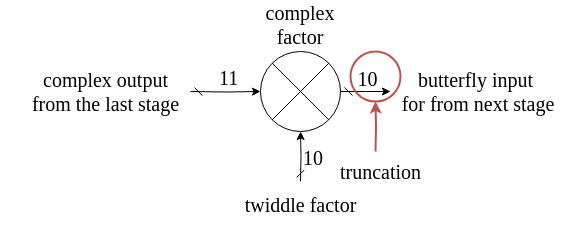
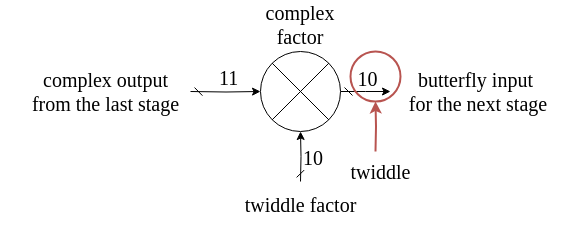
(476, 92) -> (476, 92)
(381, 172) -> (381, 172)
